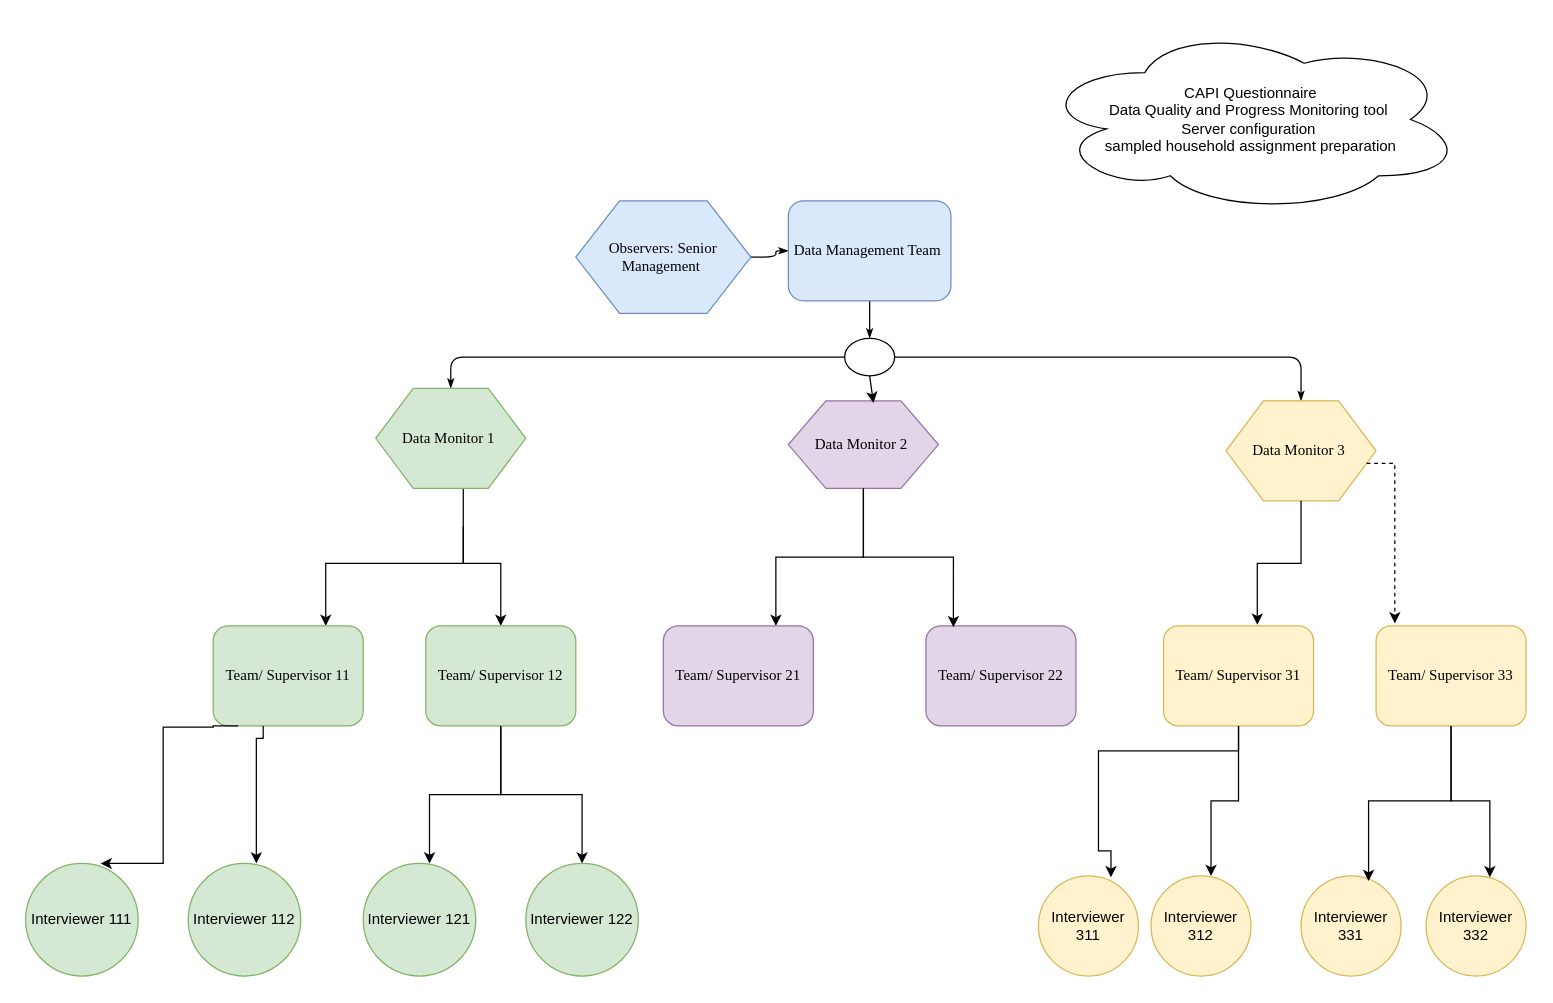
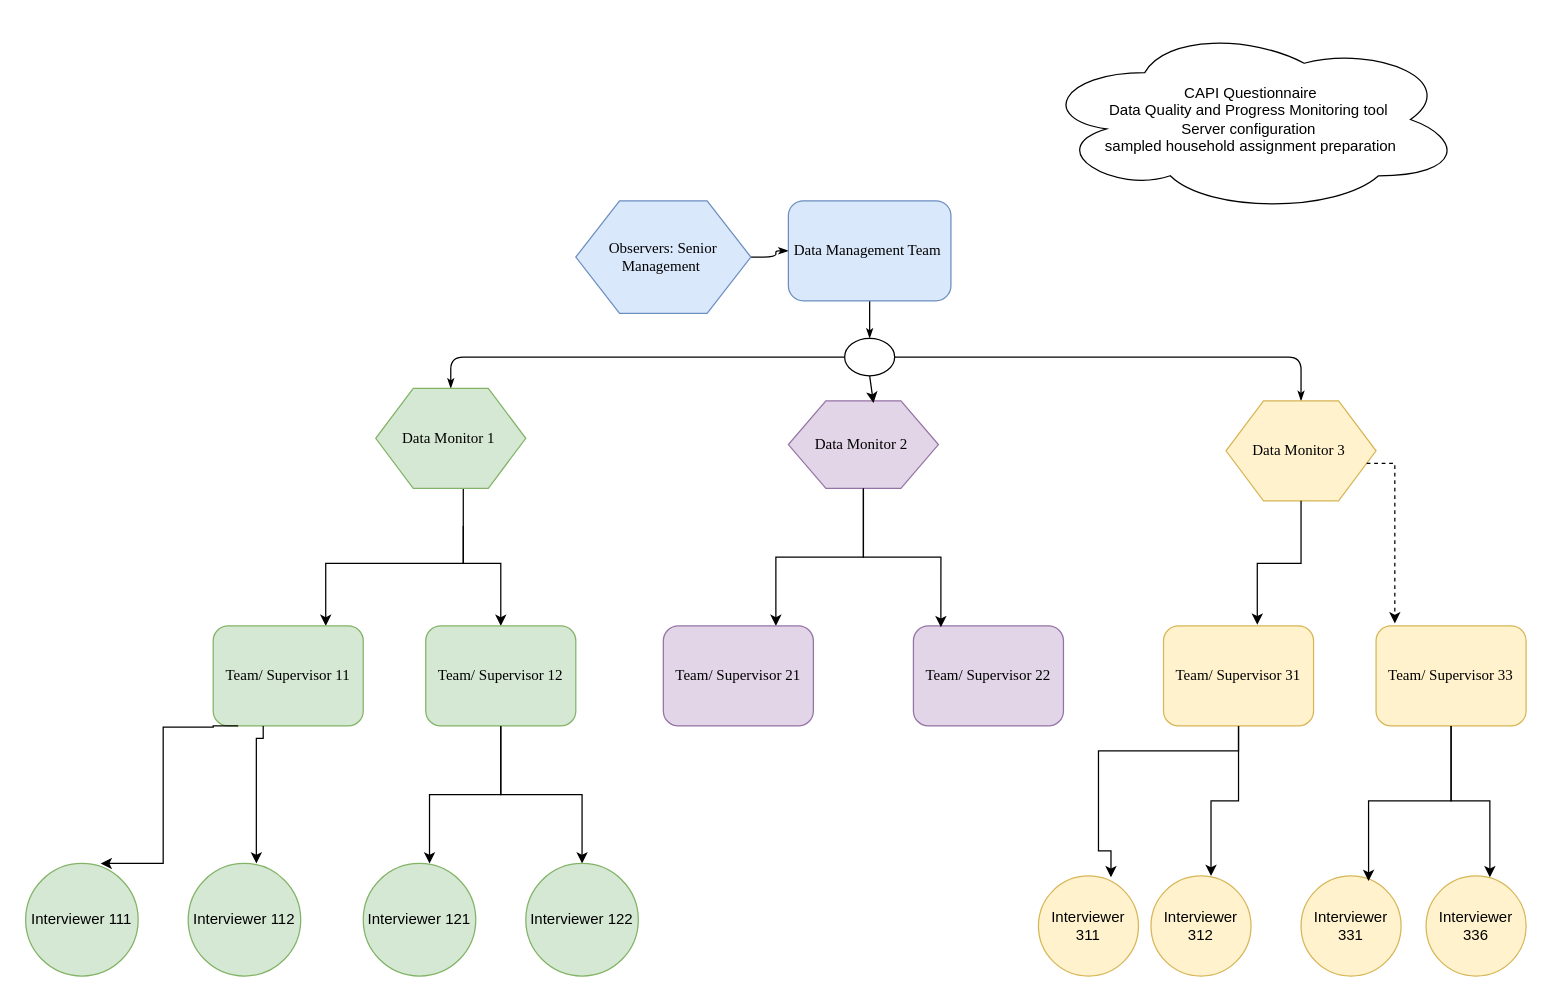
(1001, 676) -> (988, 676)
(1476, 926) -> (1476, 926)
